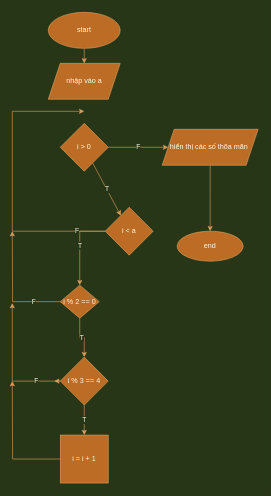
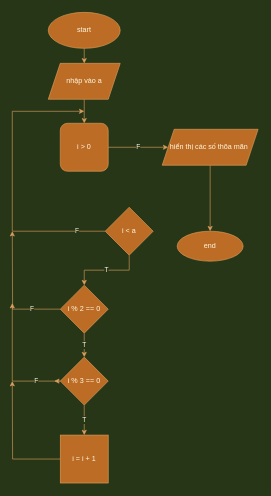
none -> (84, 117)
(84, 147) -> (84, 147)
(106, 188) -> none
(80, 302) -> (84, 309)
(84, 381) -> (84, 381)
